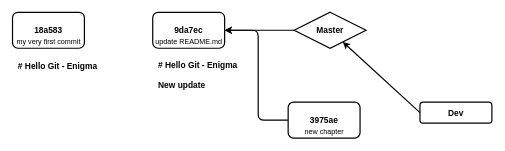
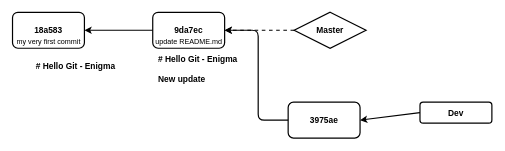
none -> (121, 30)
(275, 30) -> (275, 30)
(57, 66) -> (75, 66)
(198, 75) -> (198, 69)
(384, 79) -> (393, 116)
(324, 132) -> none
